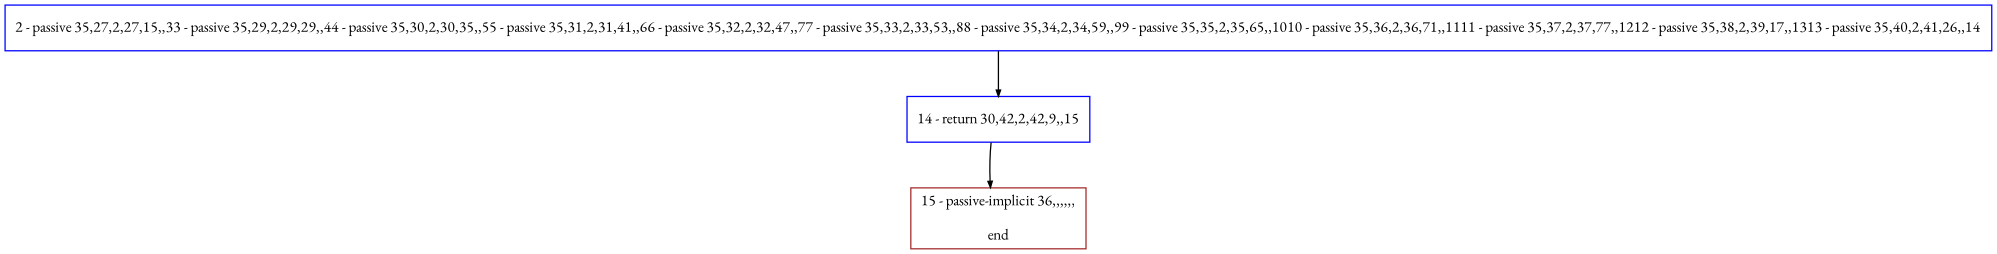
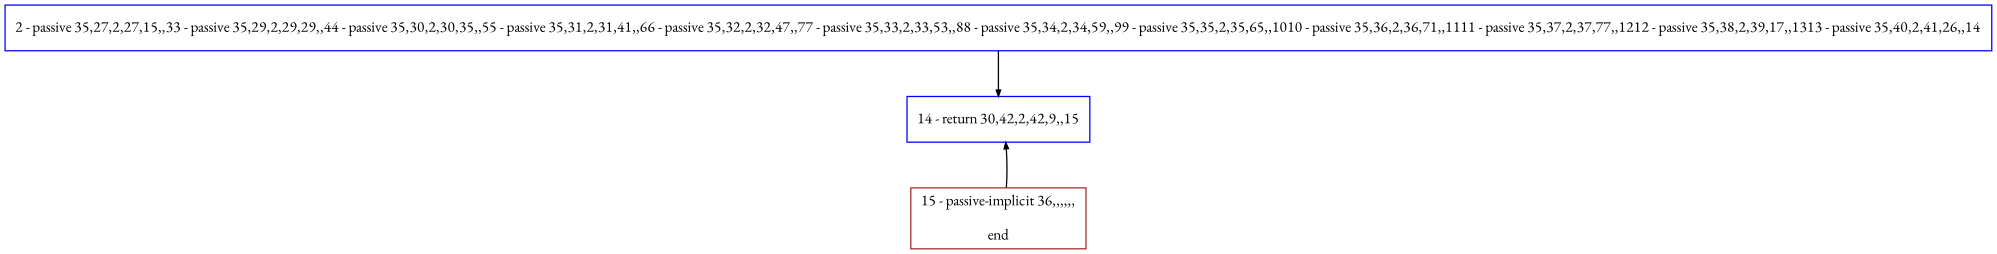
(990, 162) -> (1007, 168)
